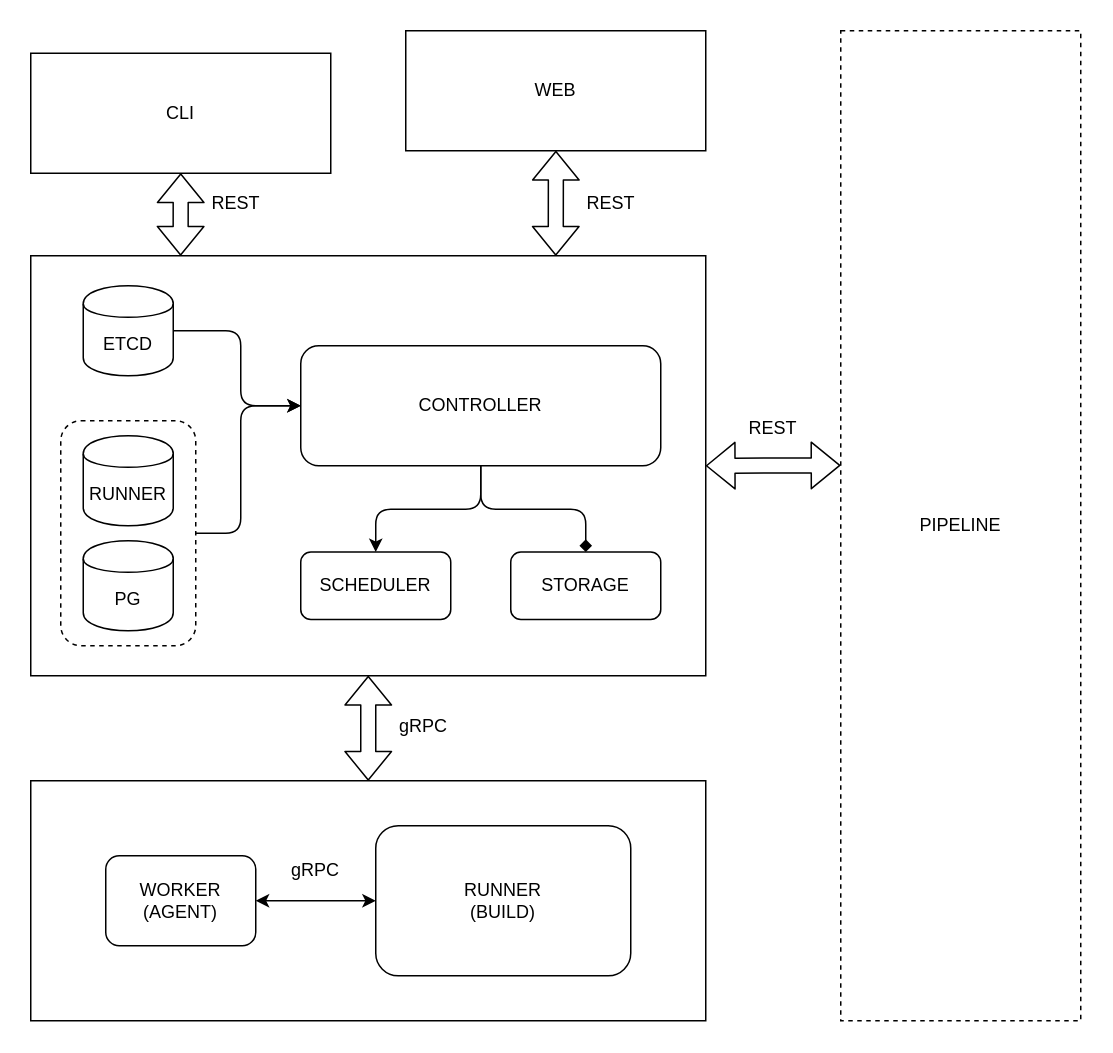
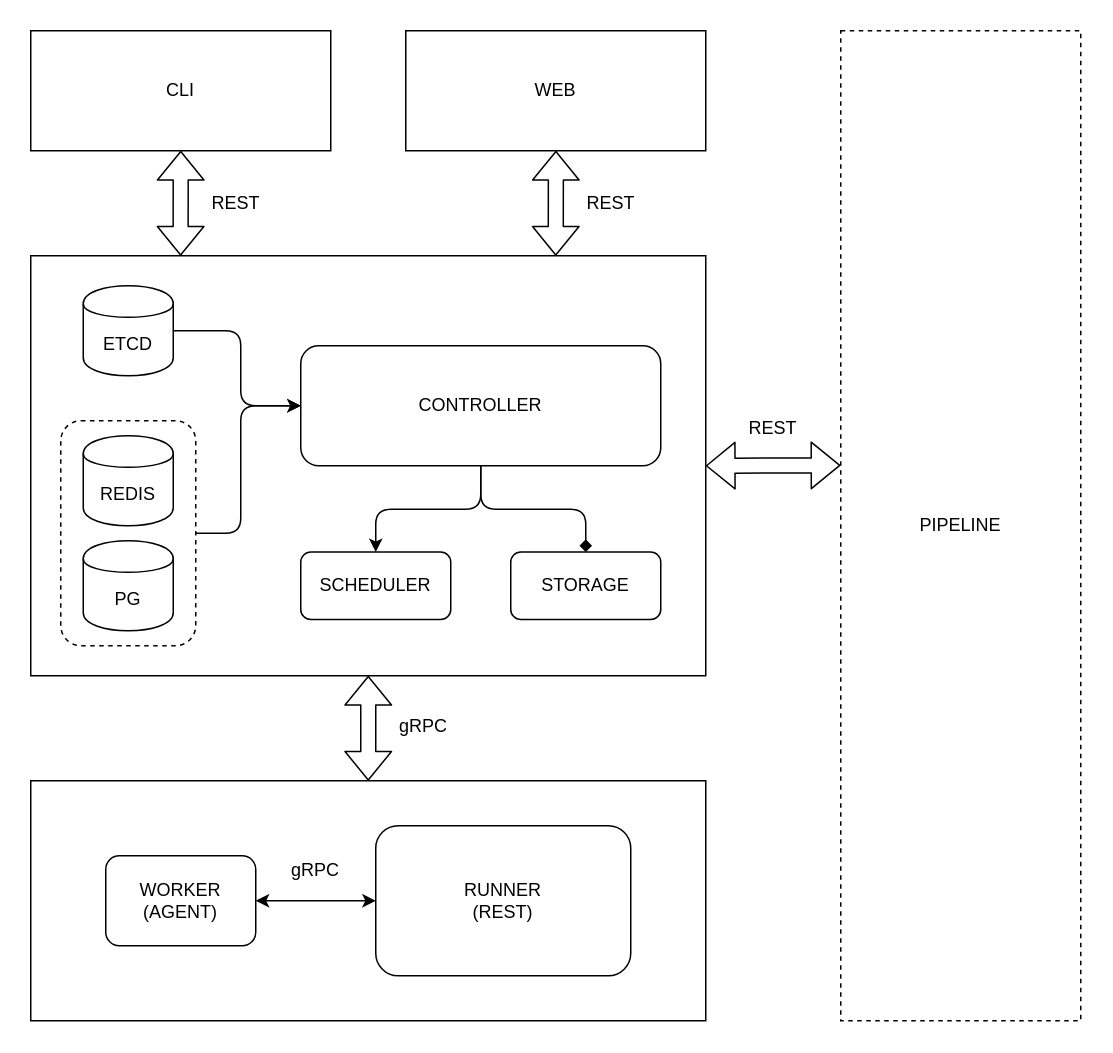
(181, 113) -> (181, 91)
(128, 494) -> (128, 494)
(503, 901) -> (503, 901)
